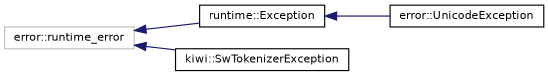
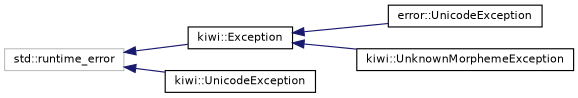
(262, 16) -> (240, 38)
(69, 38) -> (64, 60)
(262, 60) -> (240, 81)
none -> (465, 60)
